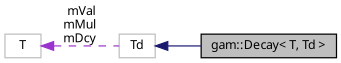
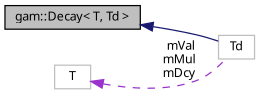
(184, 46) -> (186, 33)
